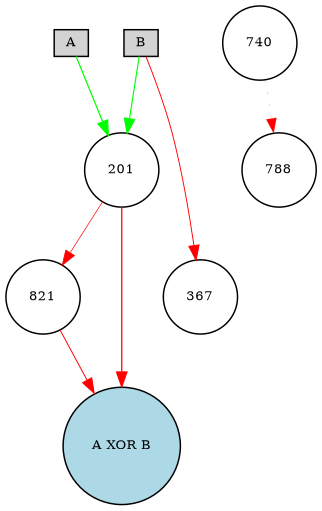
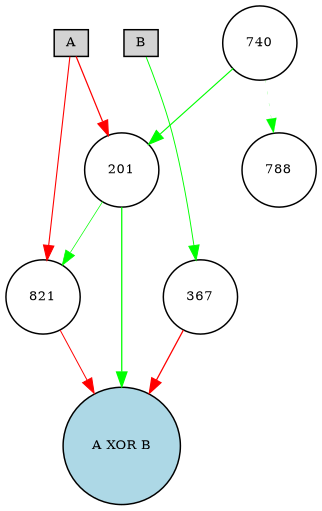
(134, 87) -> (197, 101)
(89, 89) -> (89, 89)
(268, 99) -> (268, 99)
(176, 150) -> (176, 150)
none -> (59, 151)
(87, 227) -> (87, 227)
(122, 289) -> (122, 289)
none -> (170, 355)
